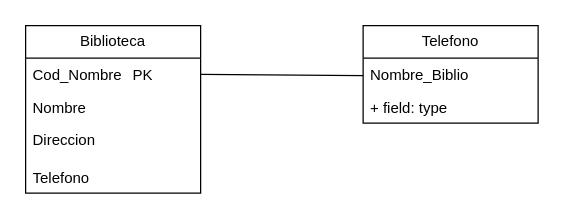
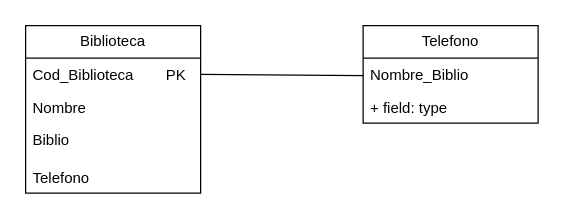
(88, 76) -> (99, 76)
(67, 141) -> (52, 141)
